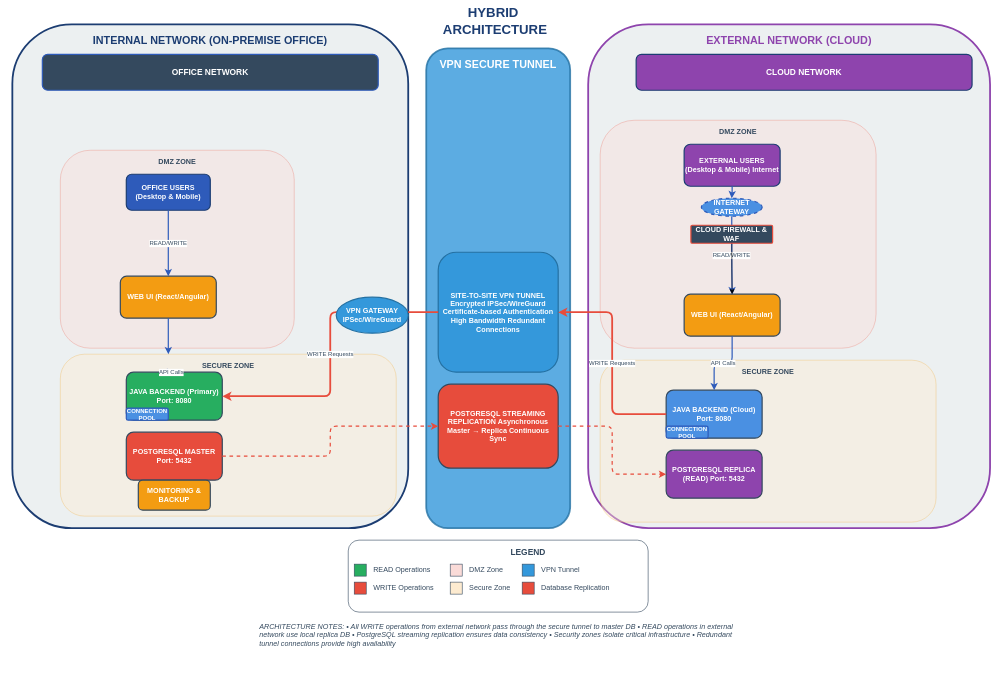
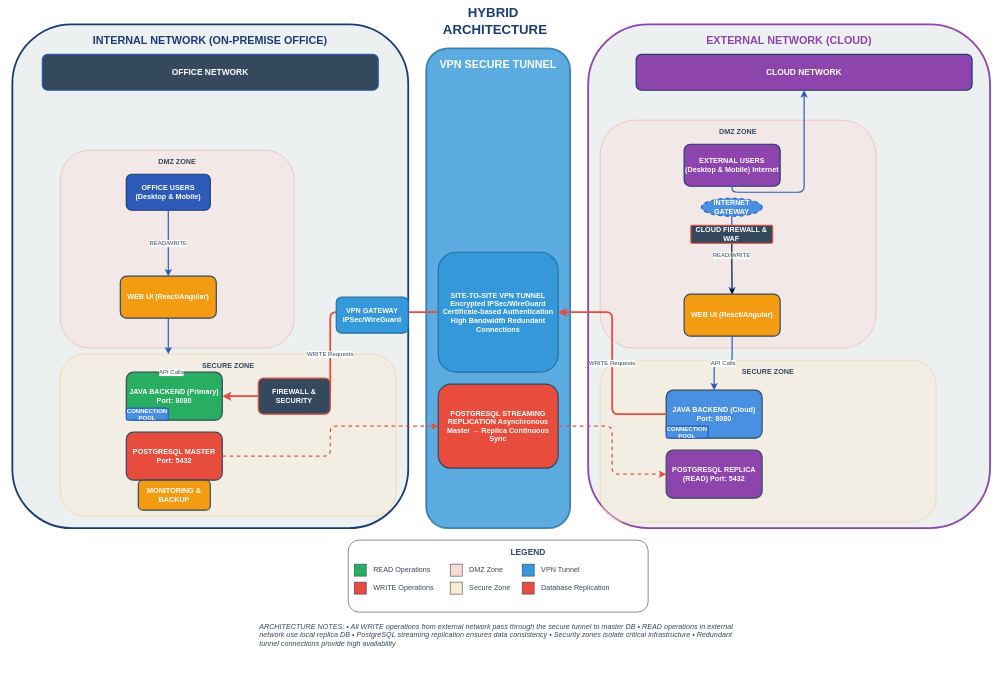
(732, 192) -> (804, 181)
(372, 315) -> (372, 315)
none -> (294, 396)
